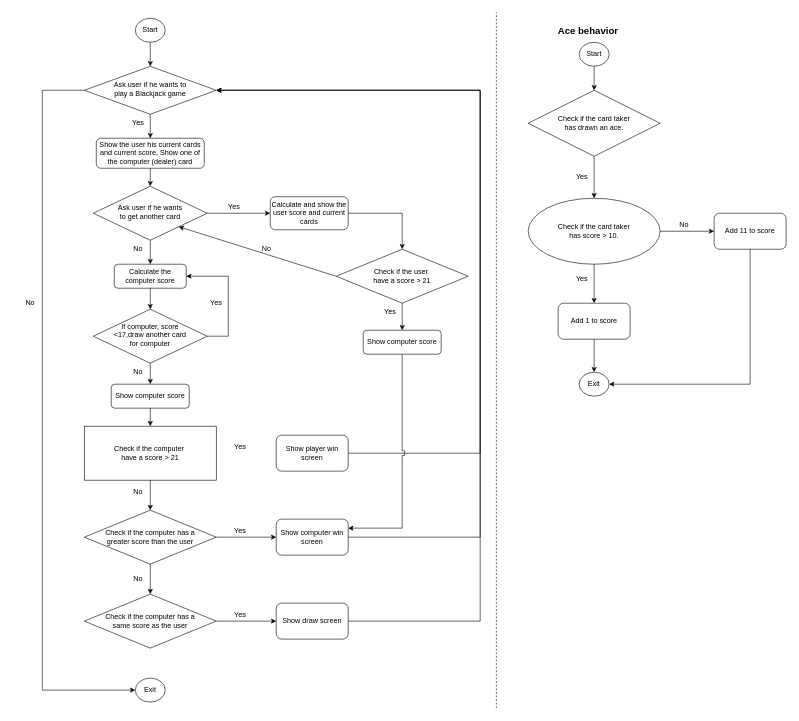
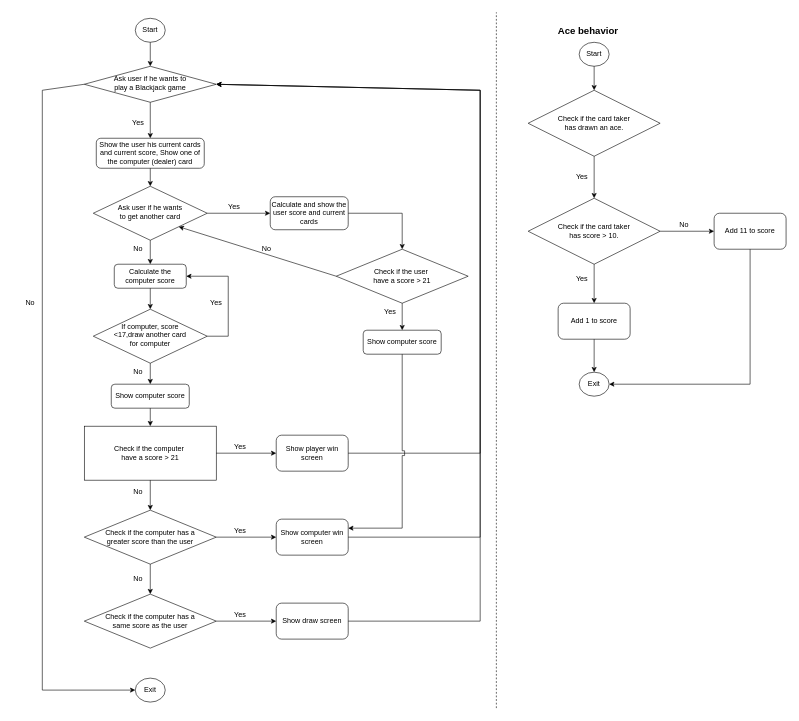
(150, 90) -> (150, 84)
(594, 231) -> (594, 231)
none -> (270, 453)
